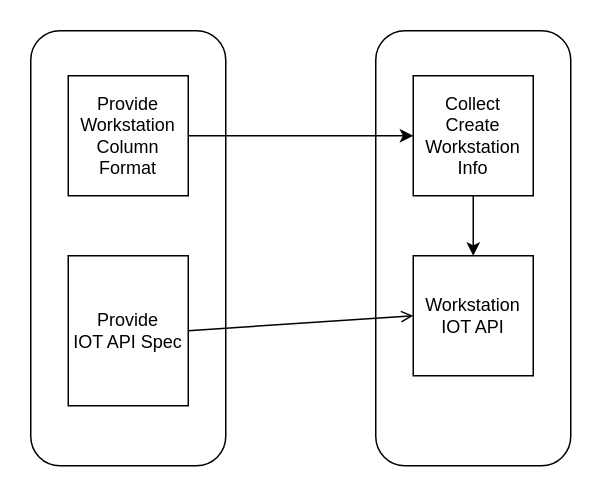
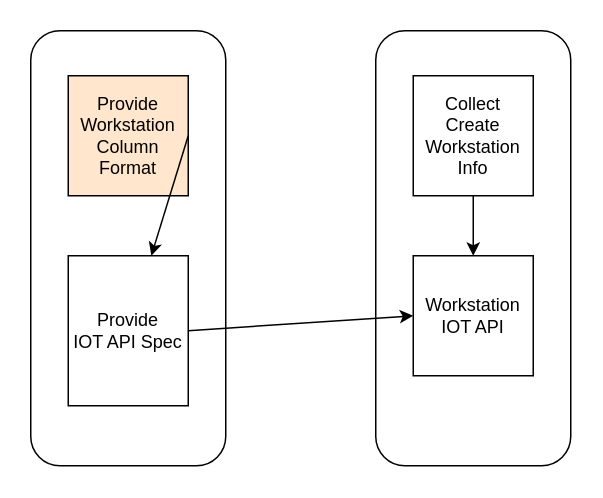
(128, 136) -> (128, 136)
(295, 136) -> (171, 191)
(404, 316) -> (402, 317)
